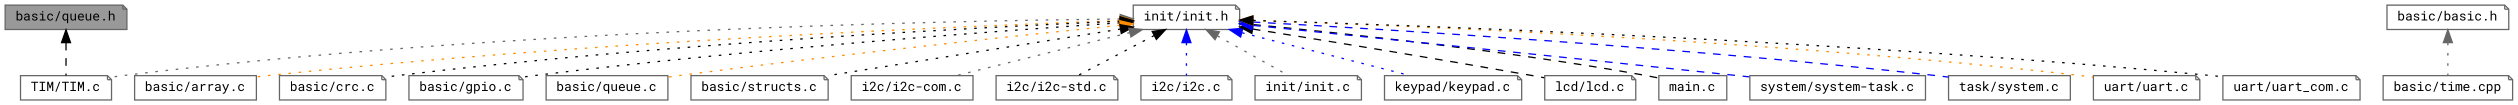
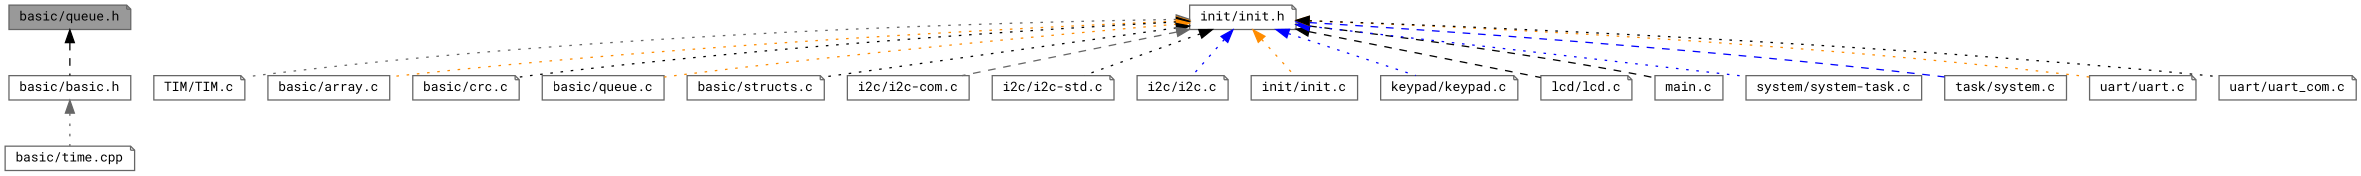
(2448, 17) -> (70, 88)
(1043, 54) -> (1069, 54)
(1253, 56) -> (1278, 57)
(66, 59) -> (70, 59)
(1625, 64) -> (1604, 60)
(466, 88) -> none
(1308, 88) -> (1304, 88)
